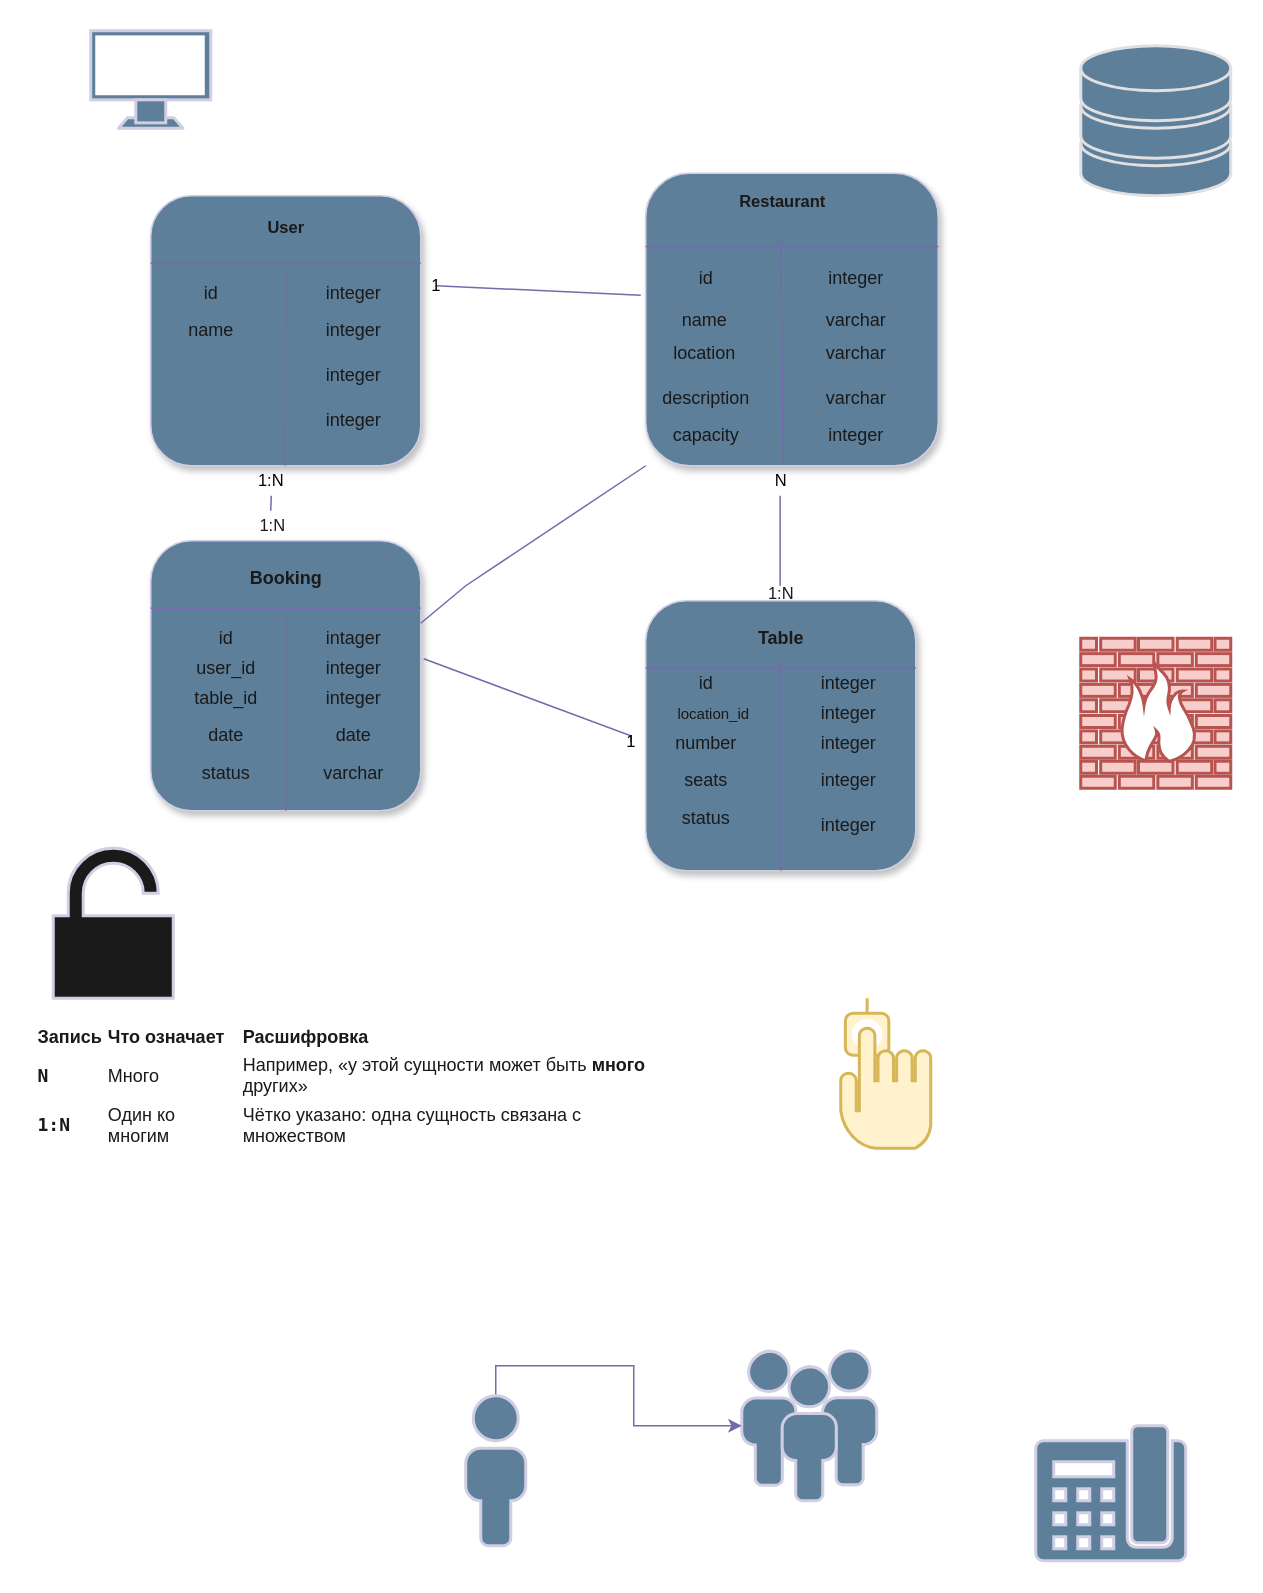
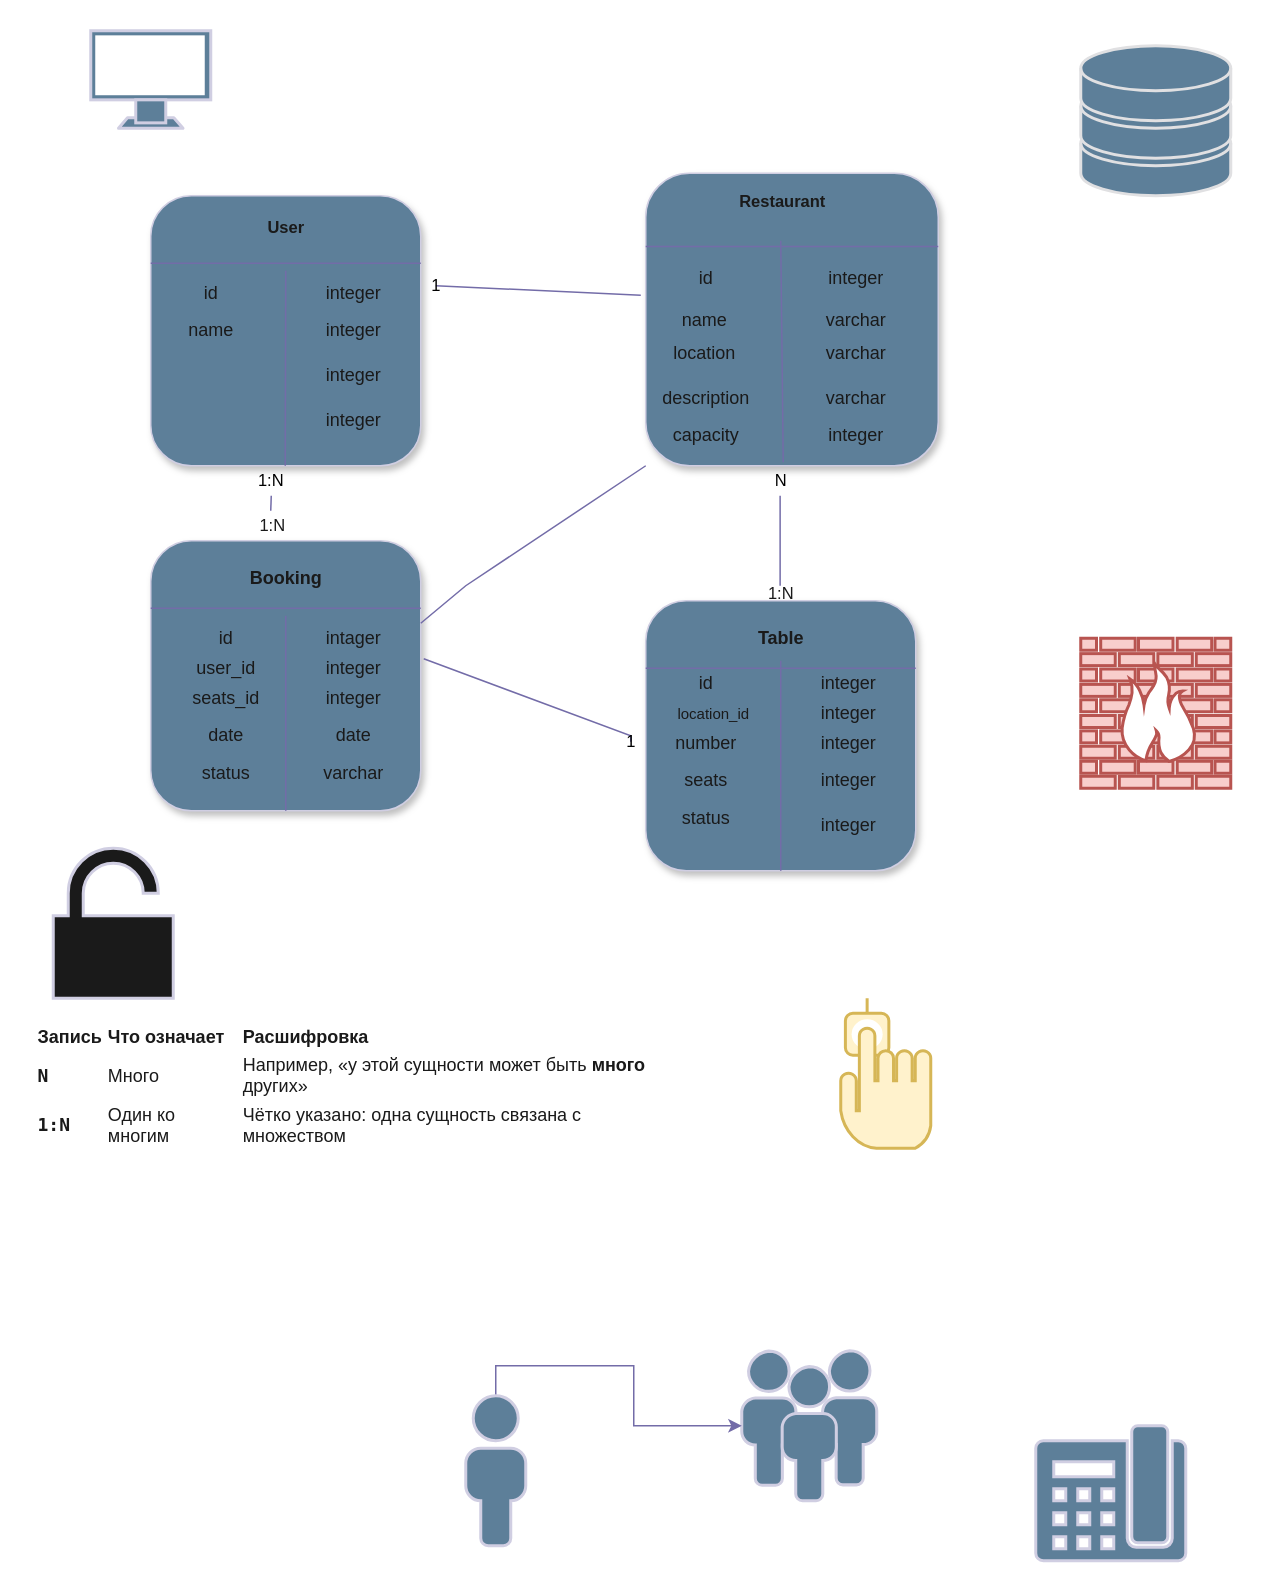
(227, 698) -> (227, 698)
